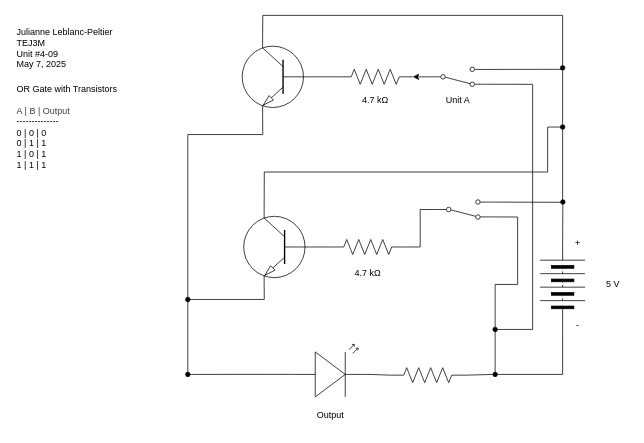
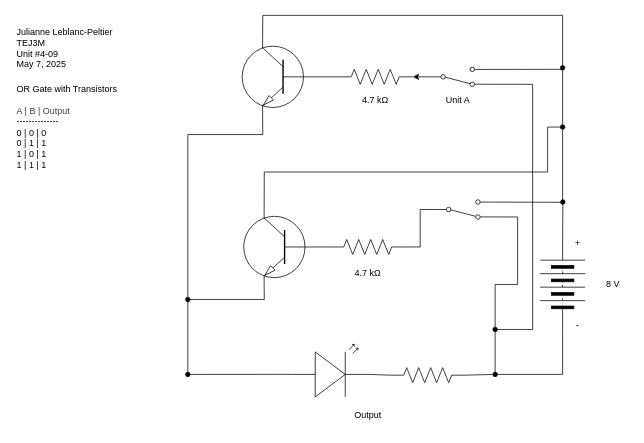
(614, 285) -> (614, 285)
(330, 416) -> (368, 416)
